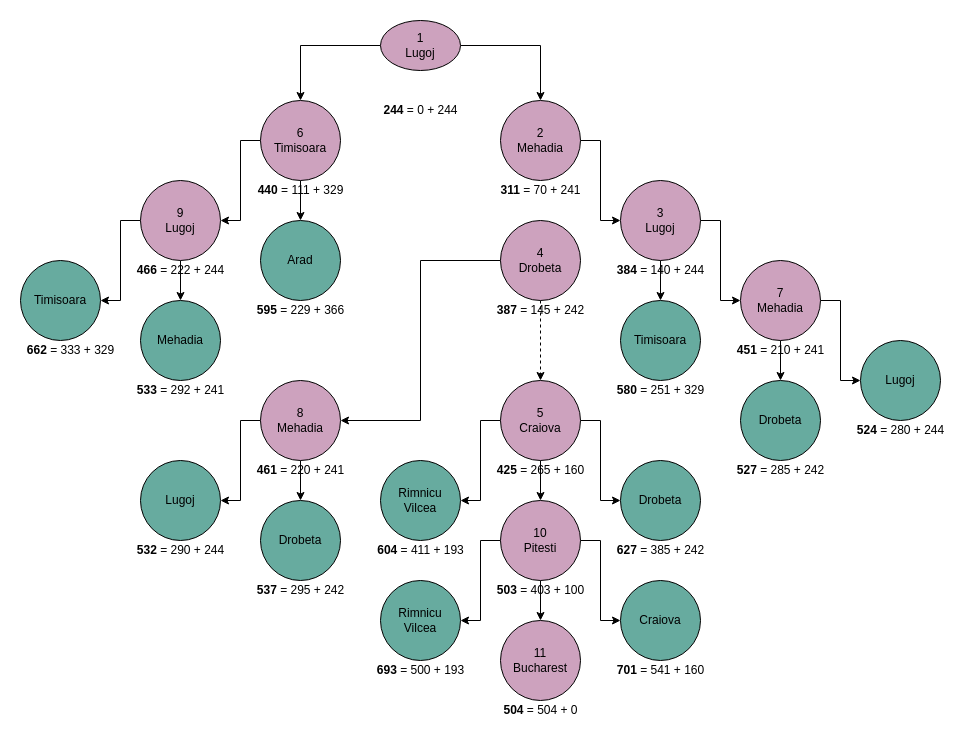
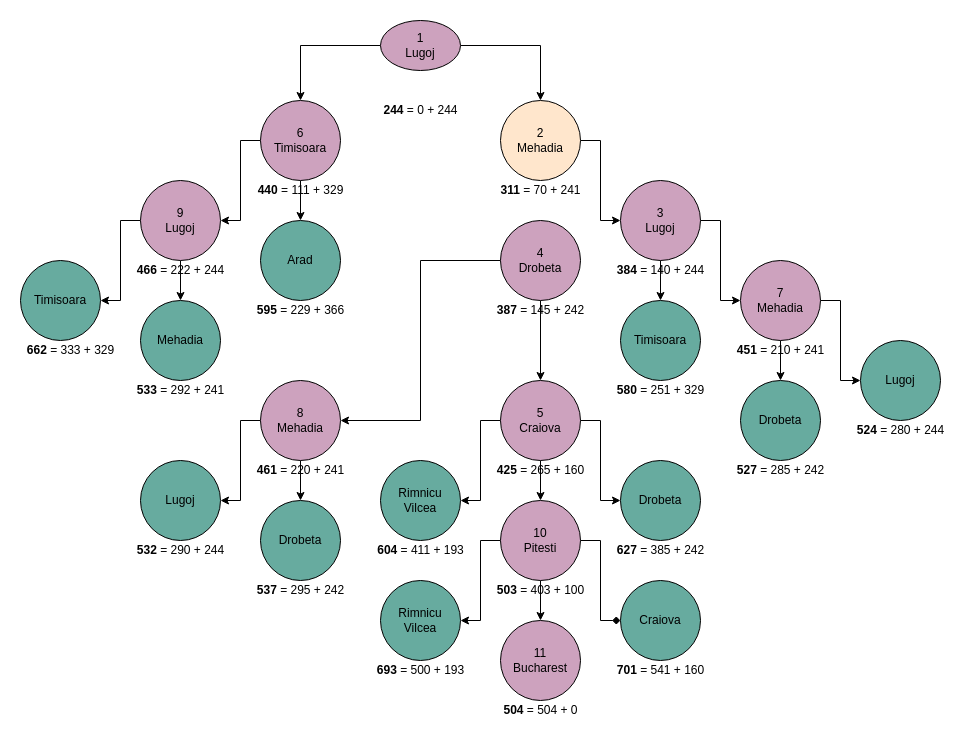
(541, 141) -> (541, 141)
(541, 338) -> (541, 338)
(612, 621) -> (612, 621)
